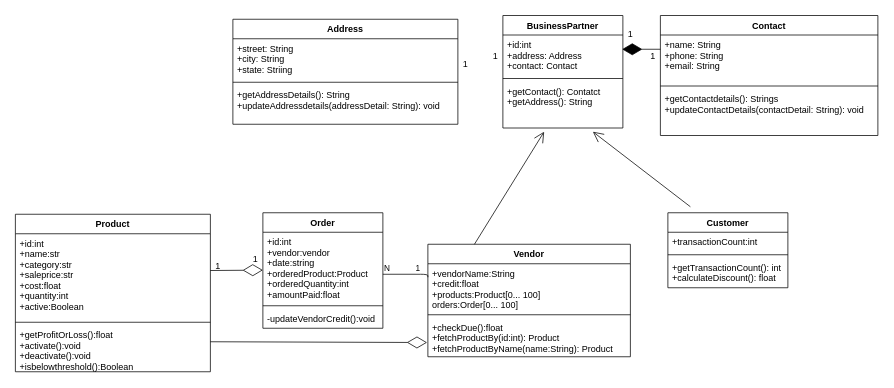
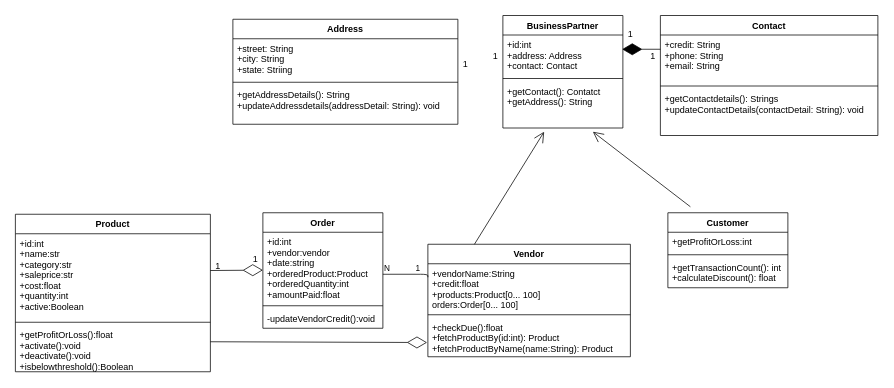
(694, 45) -> (698, 45)
(721, 242) -> (719, 242)
